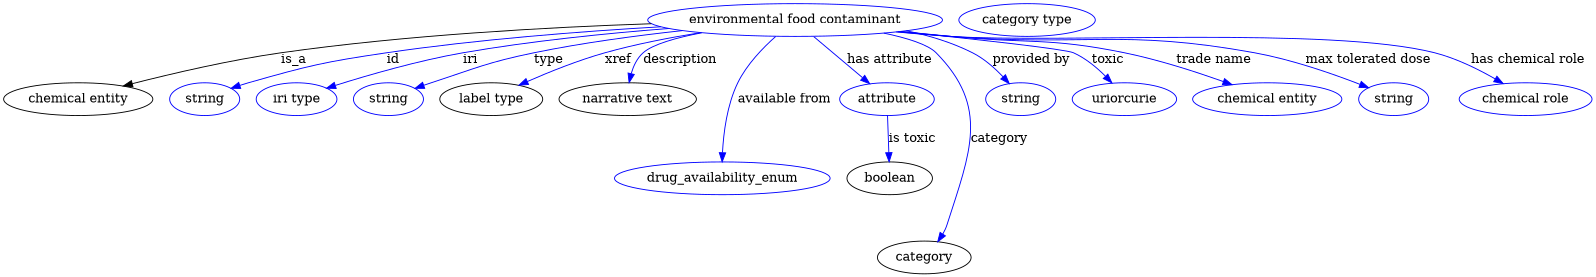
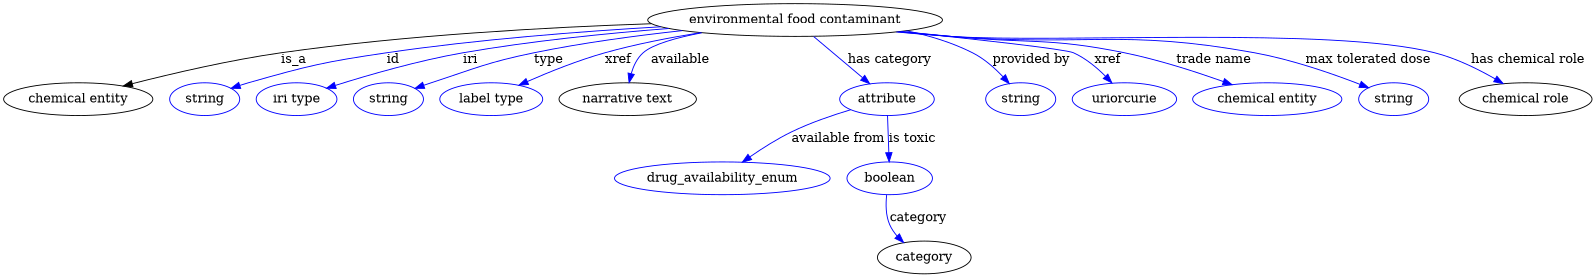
(795, 20) -> (795, 20)
(1027, 20) -> none
(680, 60) -> (680, 60)
(890, 60) -> (890, 60)
(1108, 60) -> (1108, 60)
(735, 88) -> (798, 129)
(491, 99) -> (491, 99)
(1526, 99) -> (1526, 99)
(969, 112) -> (887, 217)
(890, 178) -> (890, 178)
